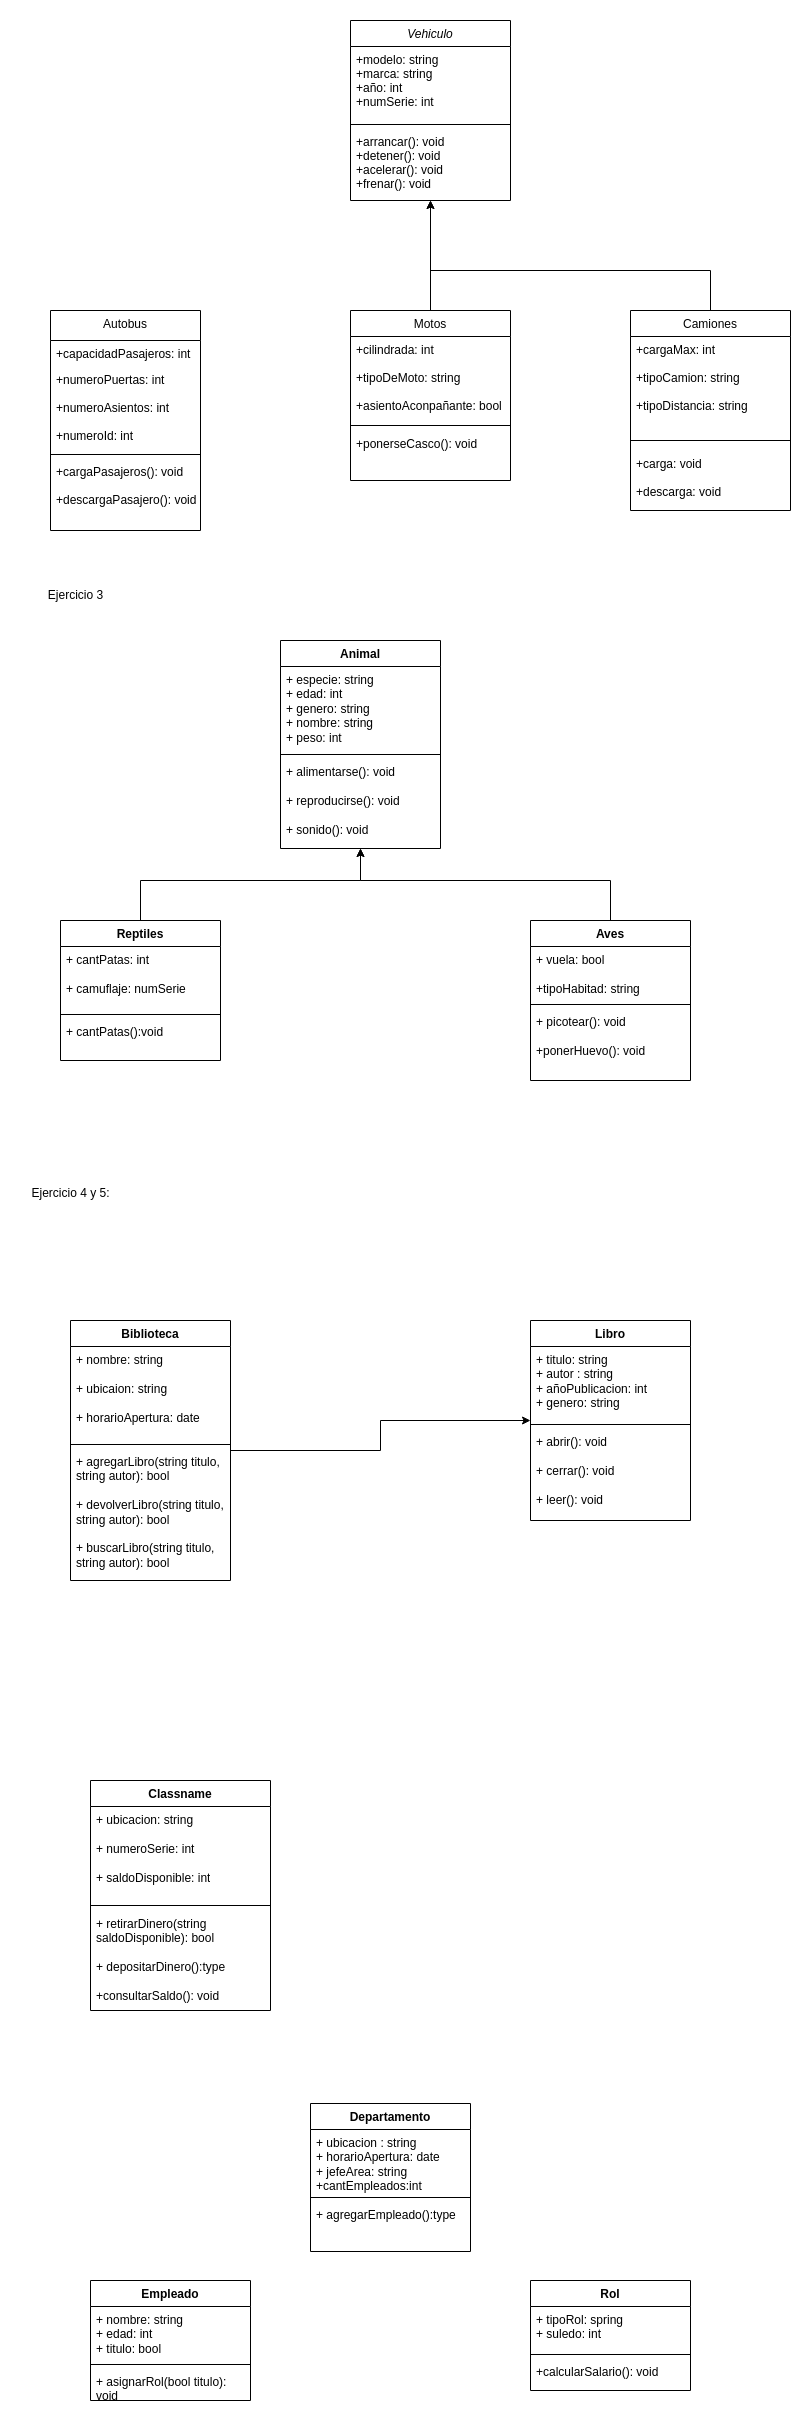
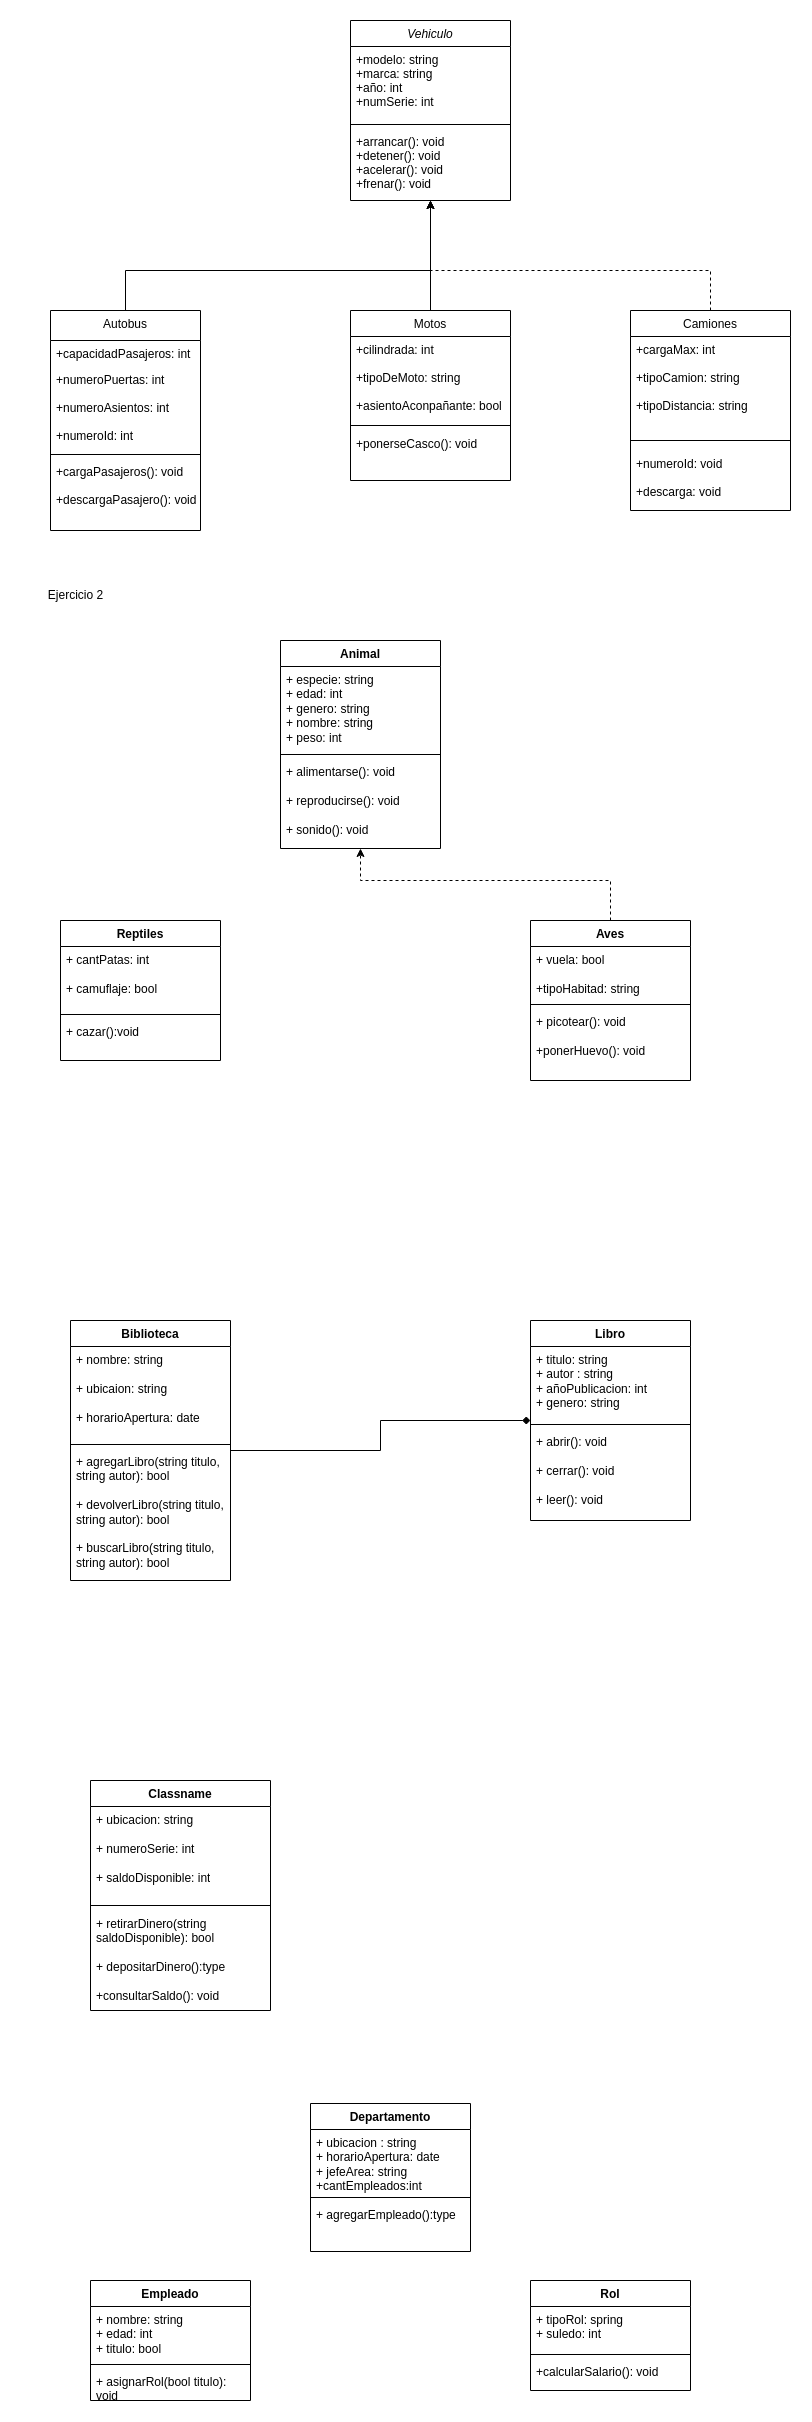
none -> (257, 271)
(591, 271) -> (591, 271)
(672, 464) -> (682, 464)
(76, 596) -> (76, 596)
(230, 881) -> none
(506, 881) -> (506, 881)
(129, 968) -> (116, 968)
(122, 1033) -> (109, 1033)
(71, 1194) -> none
(522, 1421) -> (522, 1421)
